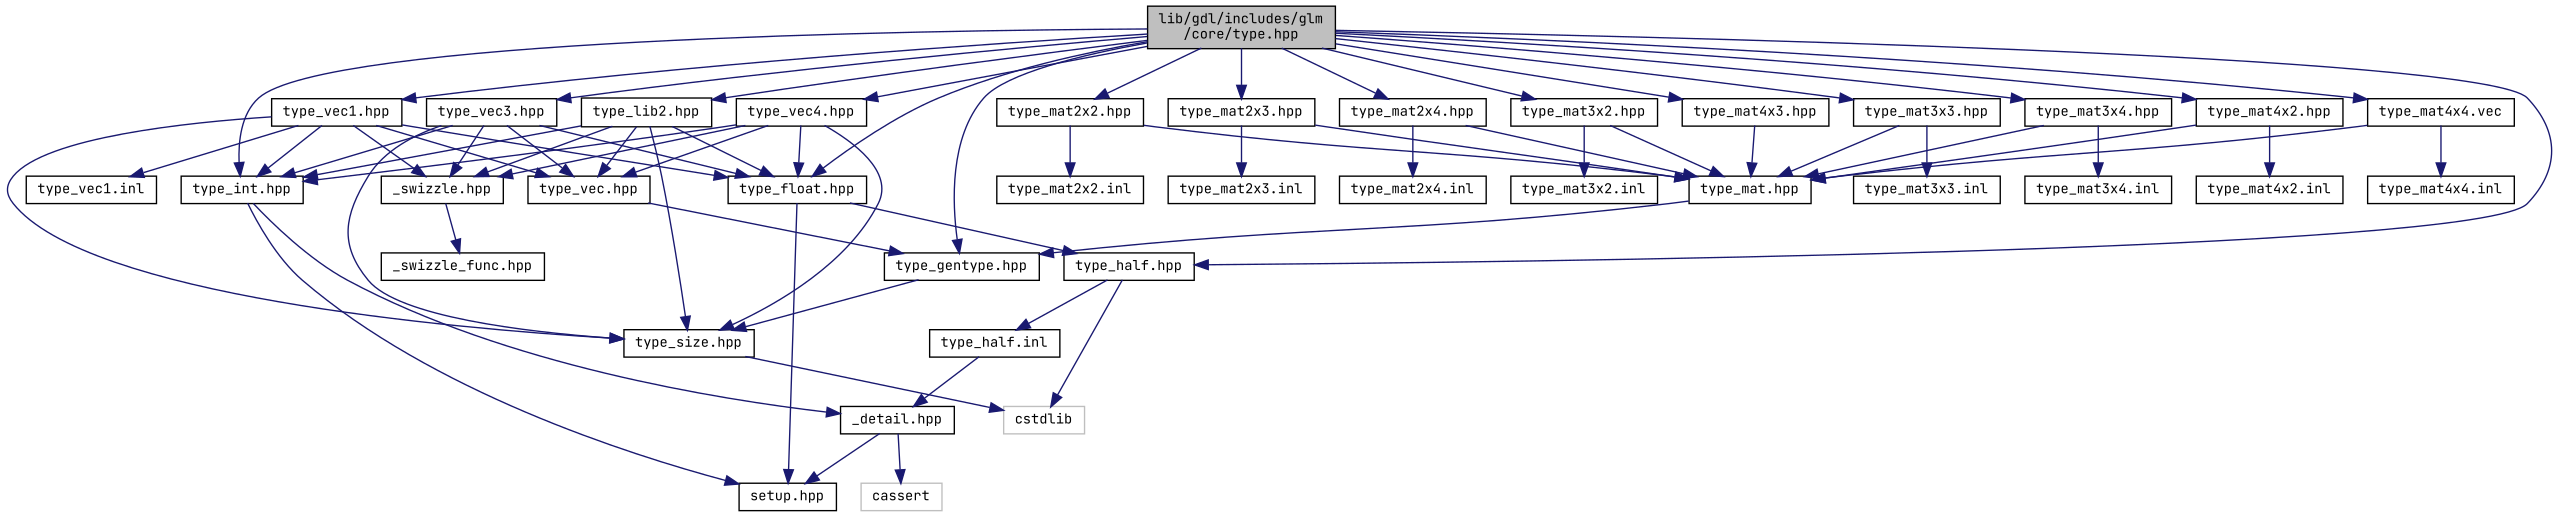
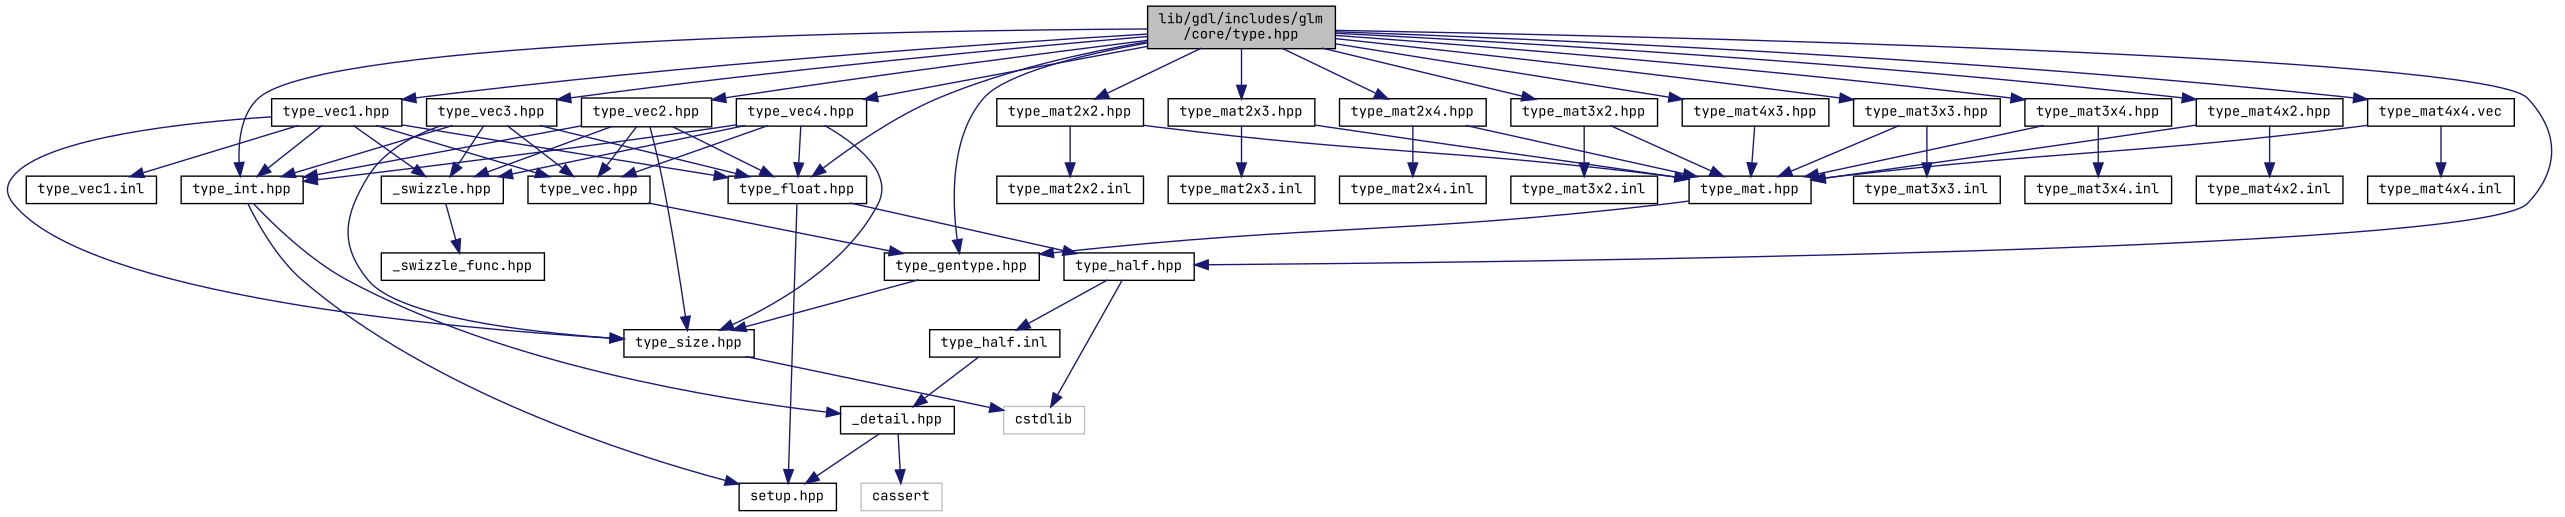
(647, 112) -> (647, 112)
